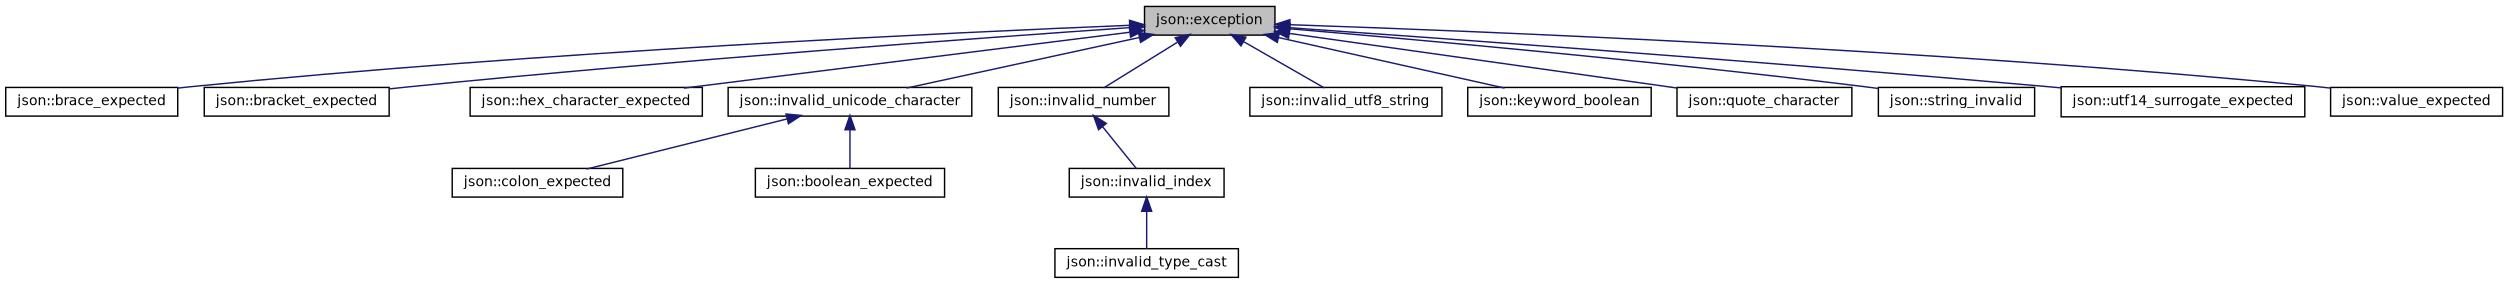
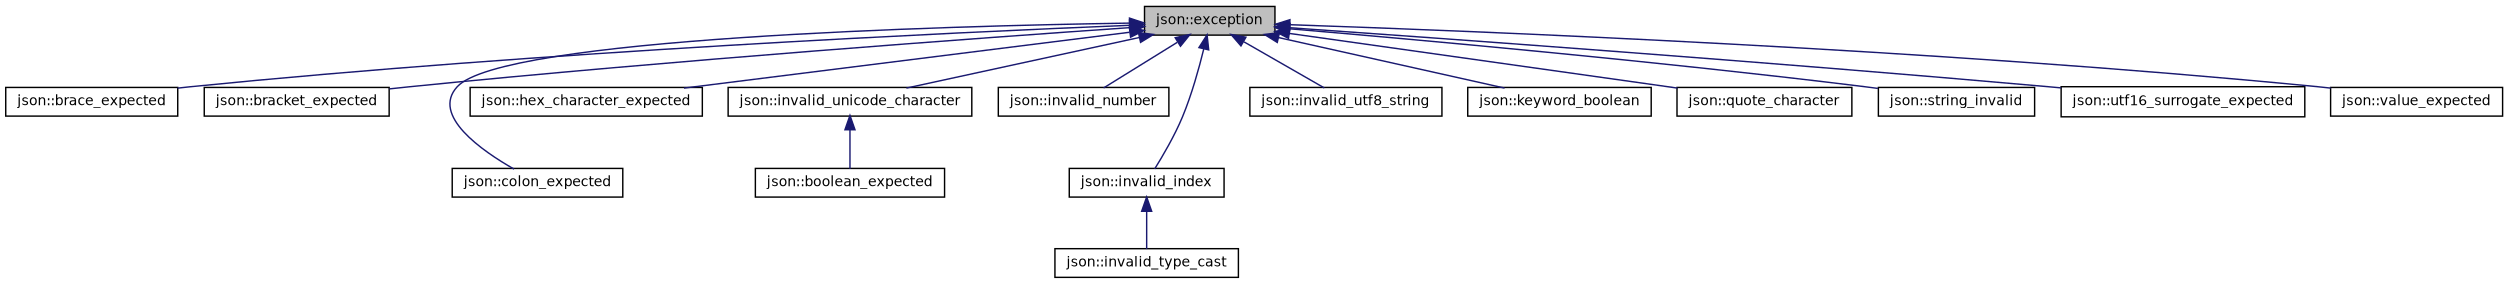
(2183, 102) -> (2183, 102)
(687, 144) -> (734, 38)
(1120, 148) -> (1185, 111)
